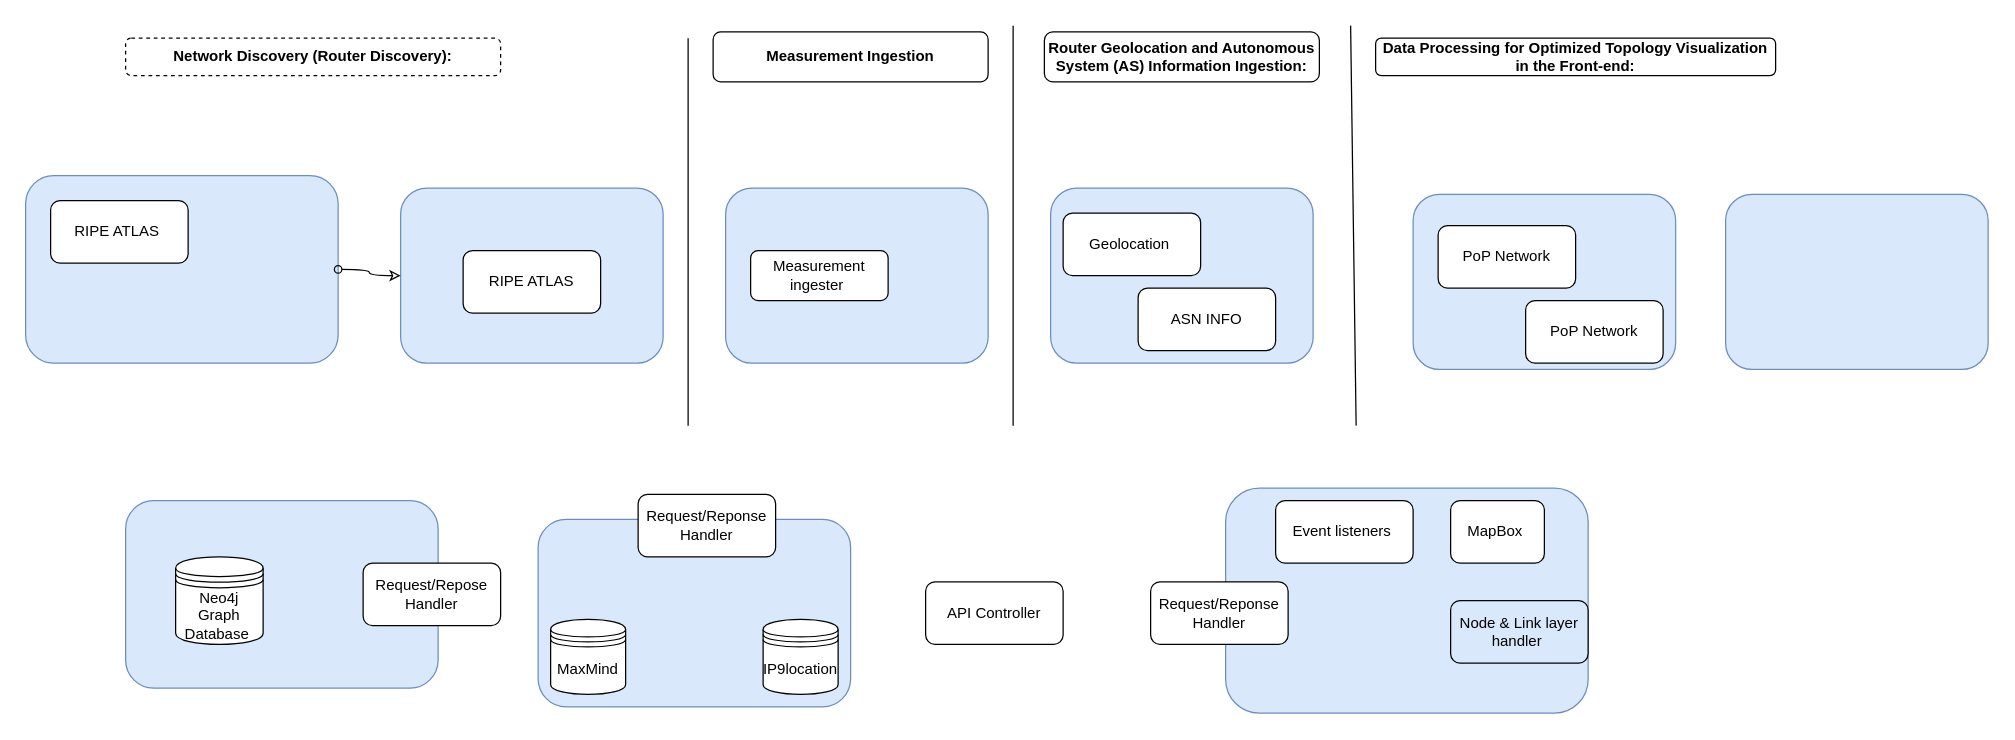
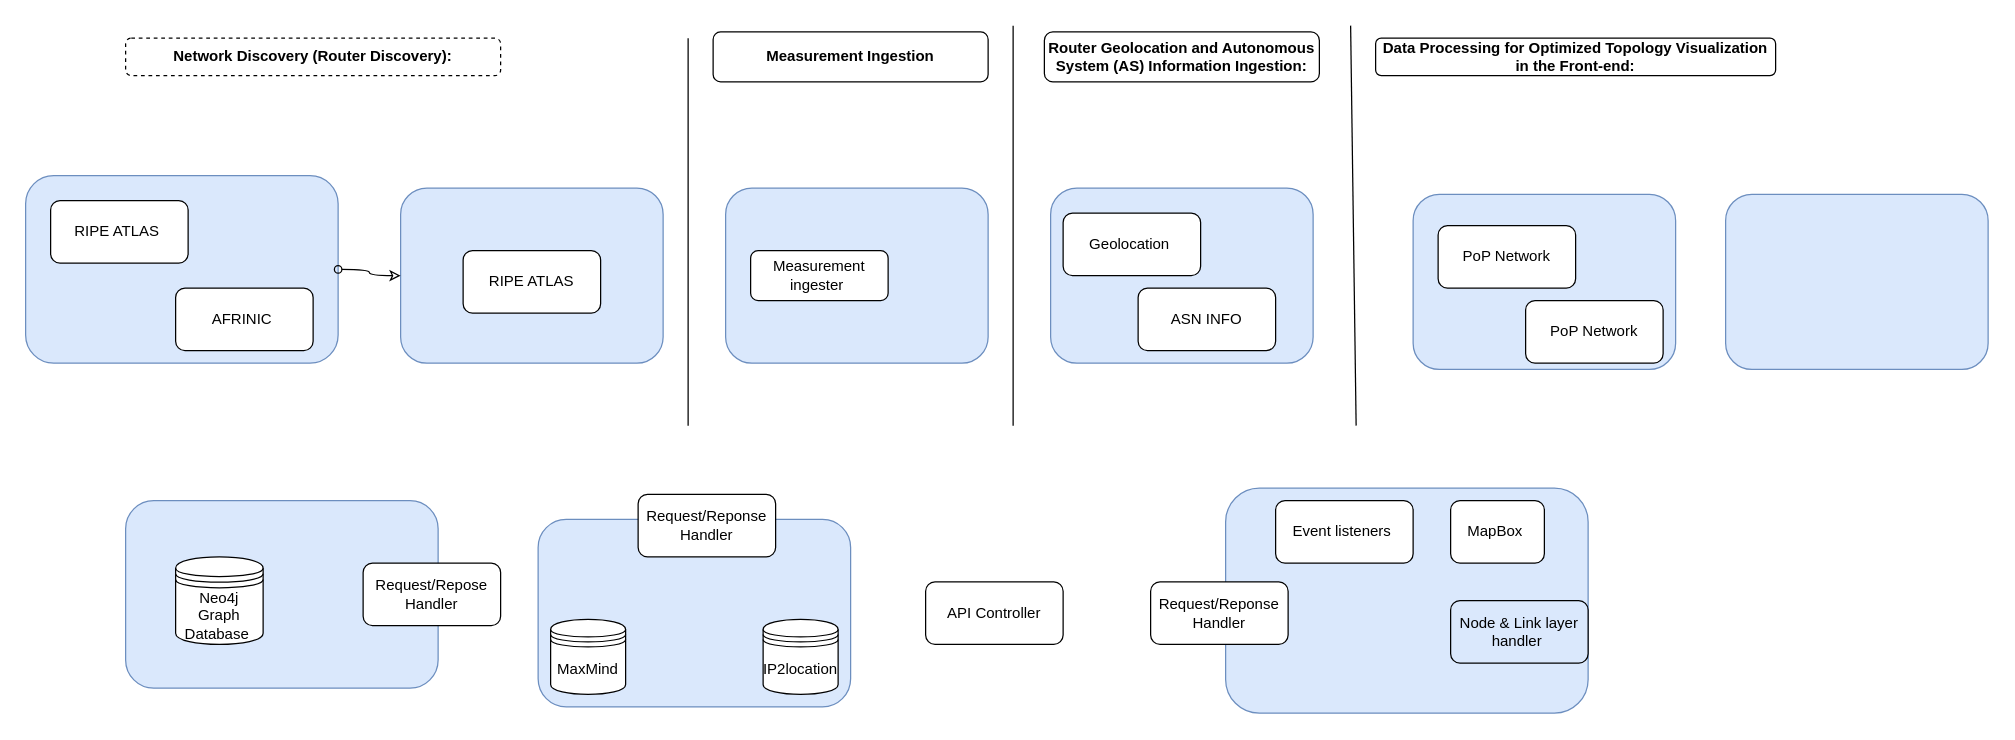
none -> (244, 319)
(801, 669) -> (801, 669)
